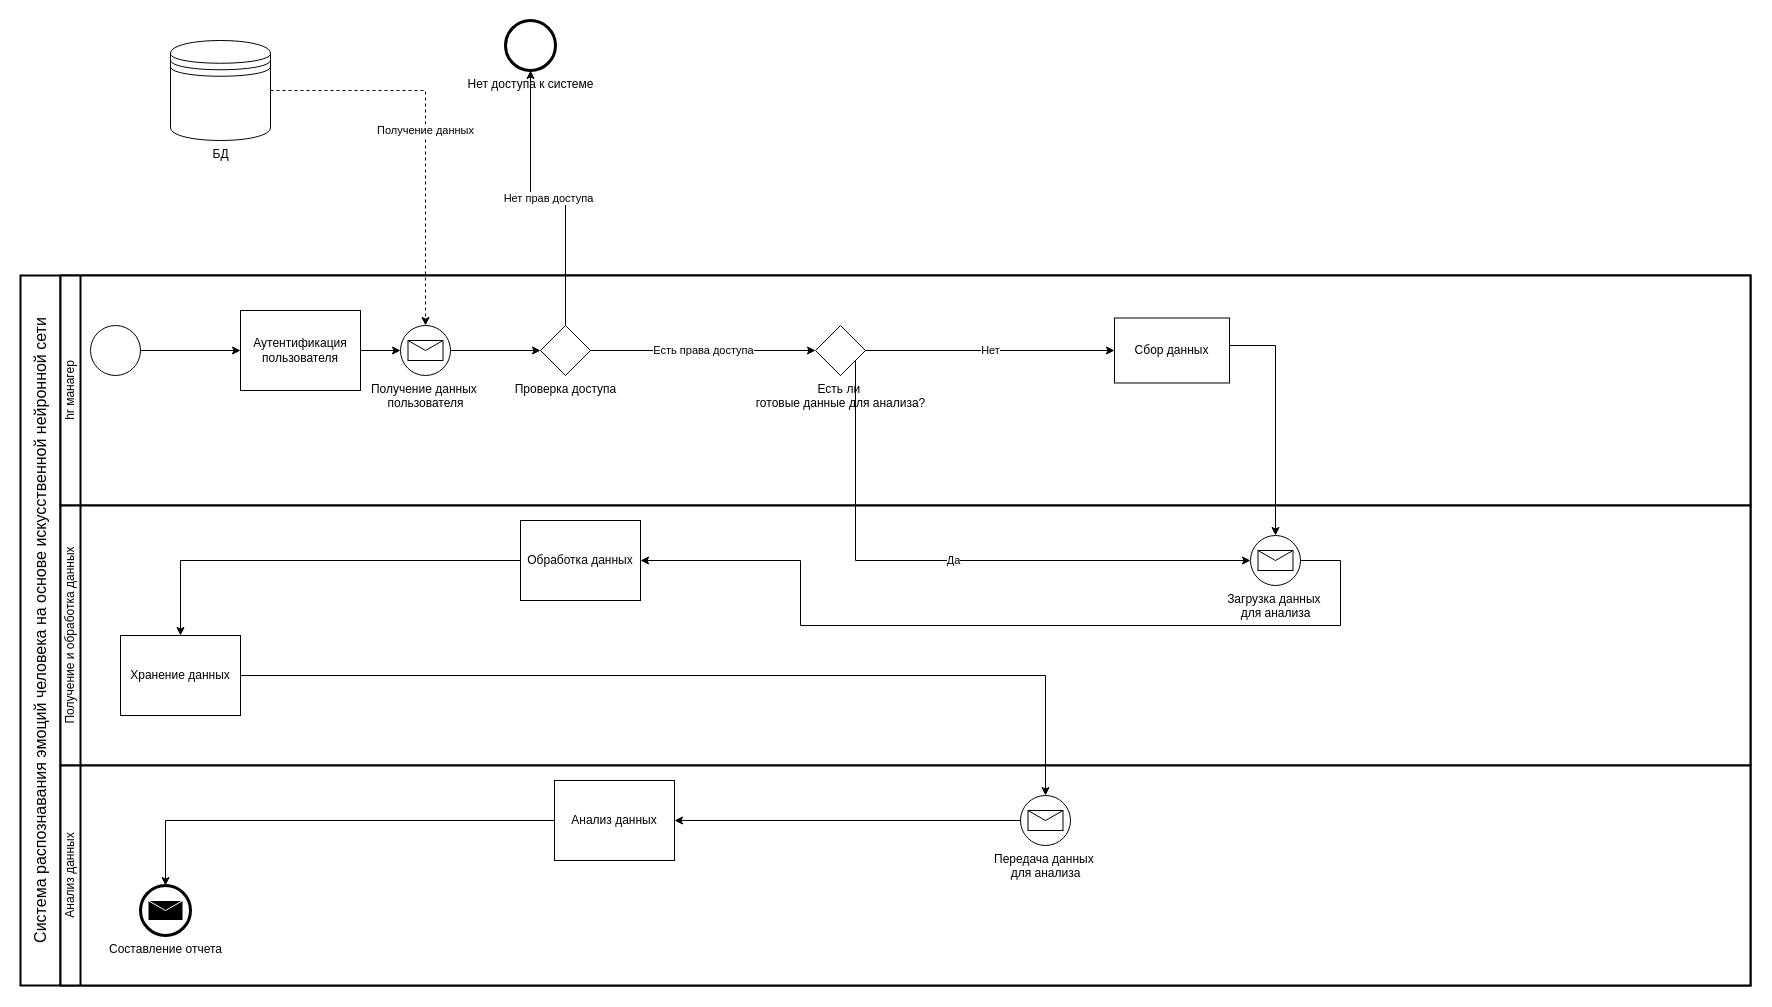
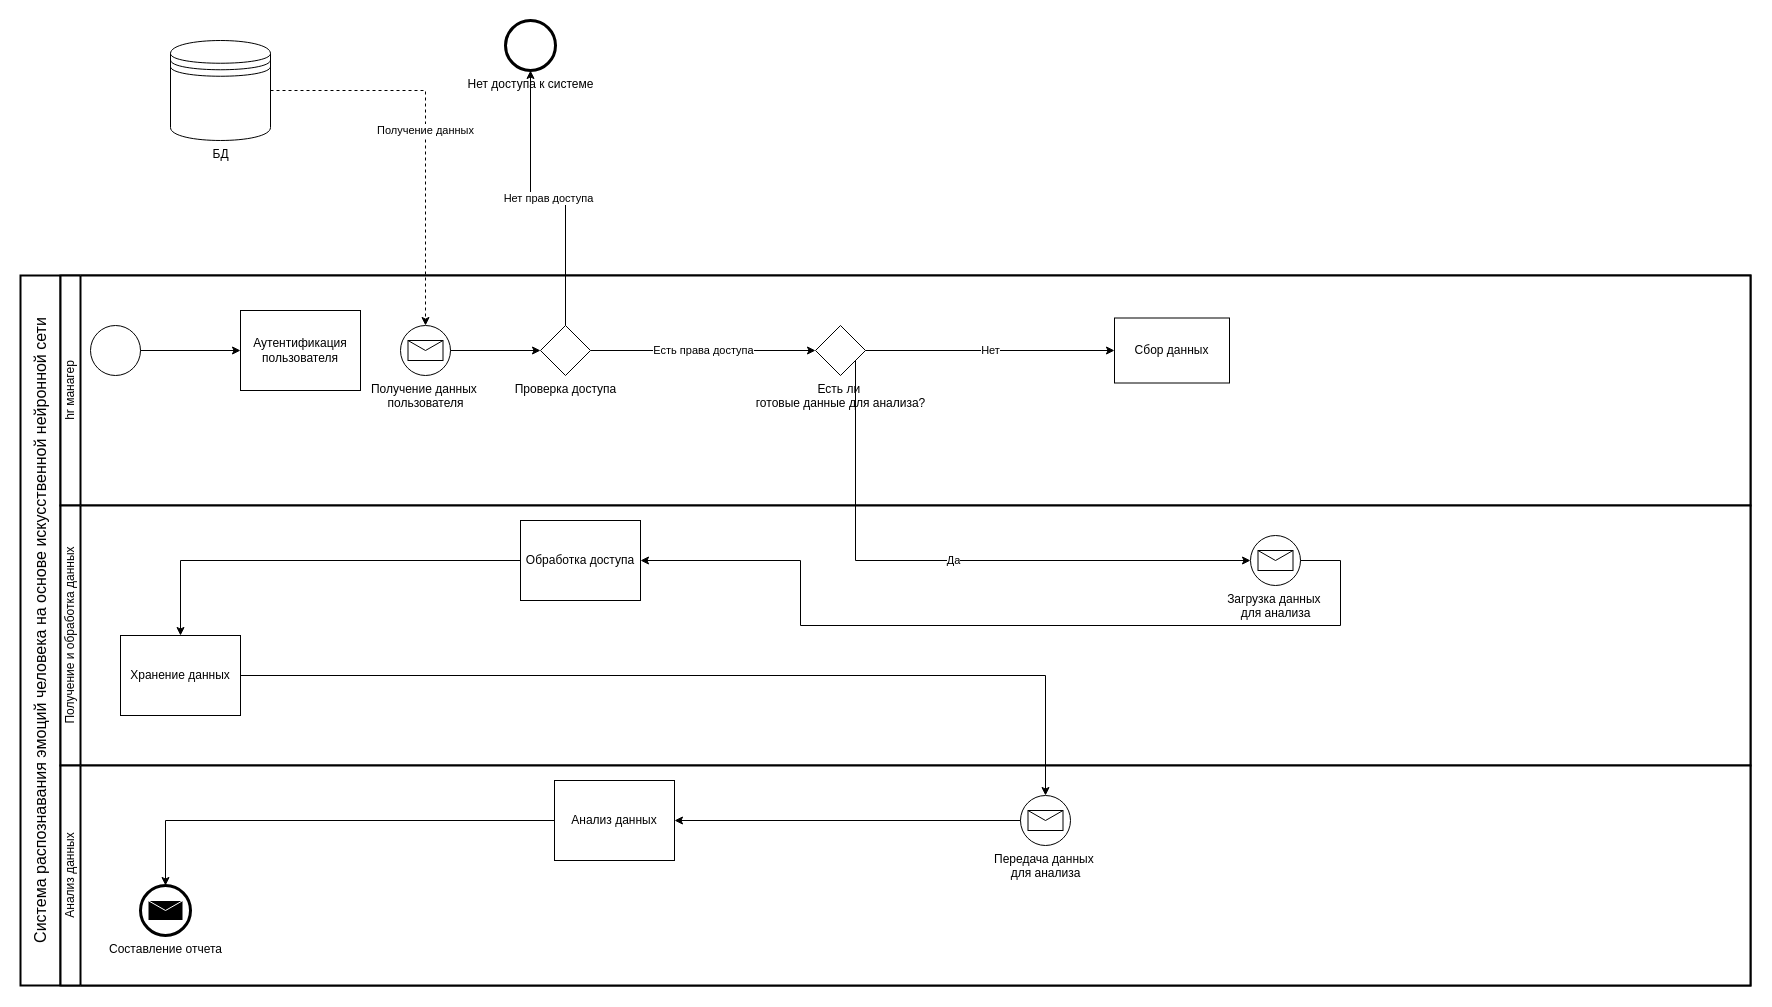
(377, 351) -> none
(1276, 414) -> none
(581, 561) -> (581, 561)
